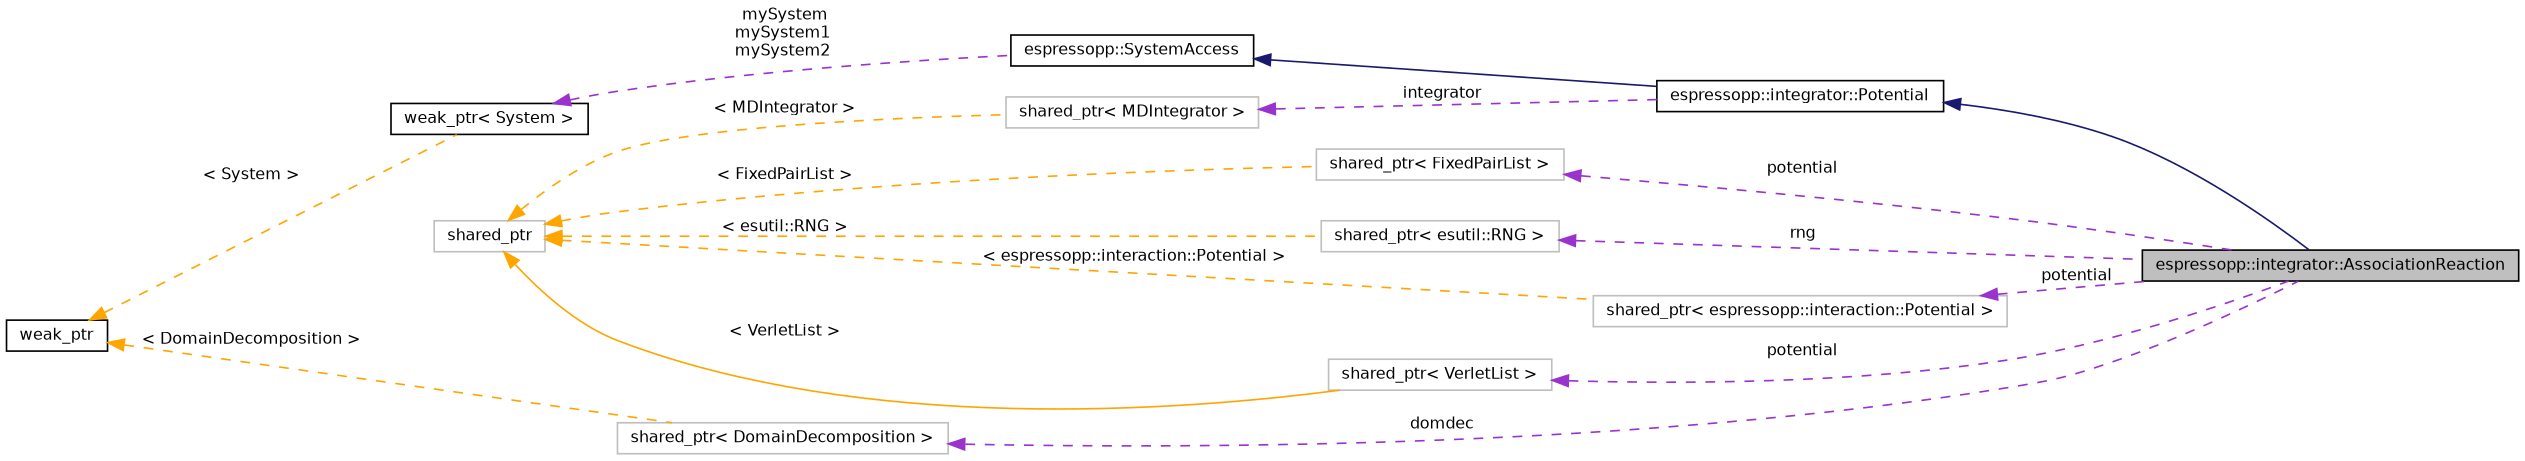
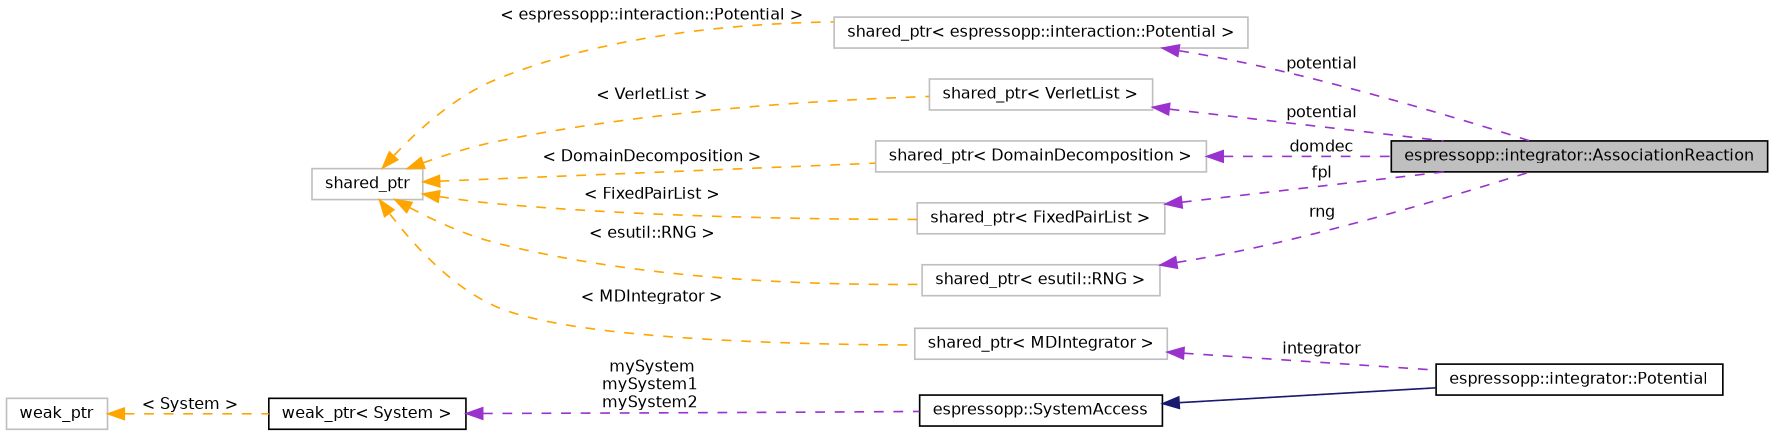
(2146, 150) -> none
(1800, 169) -> (1320, 174)
(57, 336) -> (57, 414)
(398, 384) -> (657, 172)
(911, 403) -> (674, 114)
